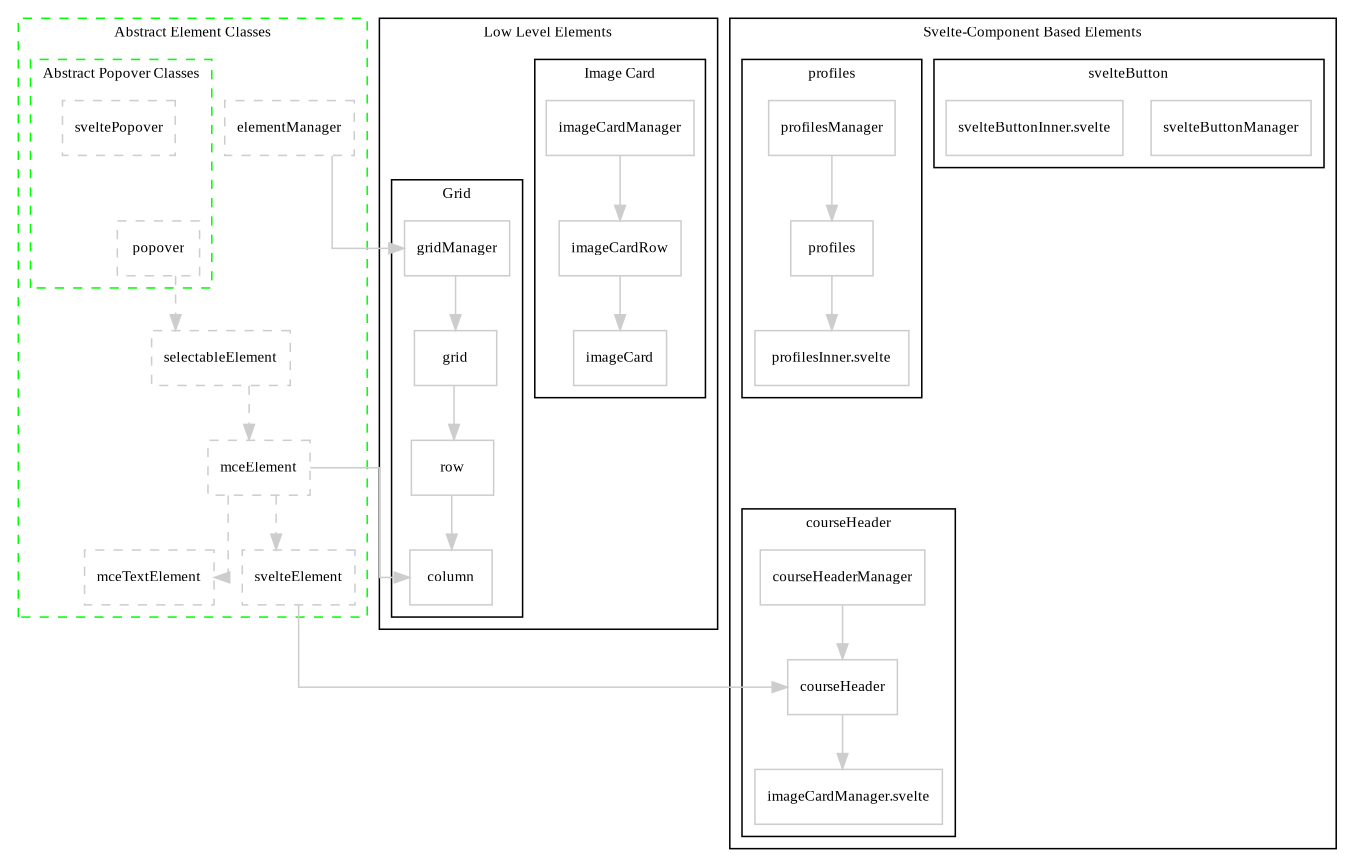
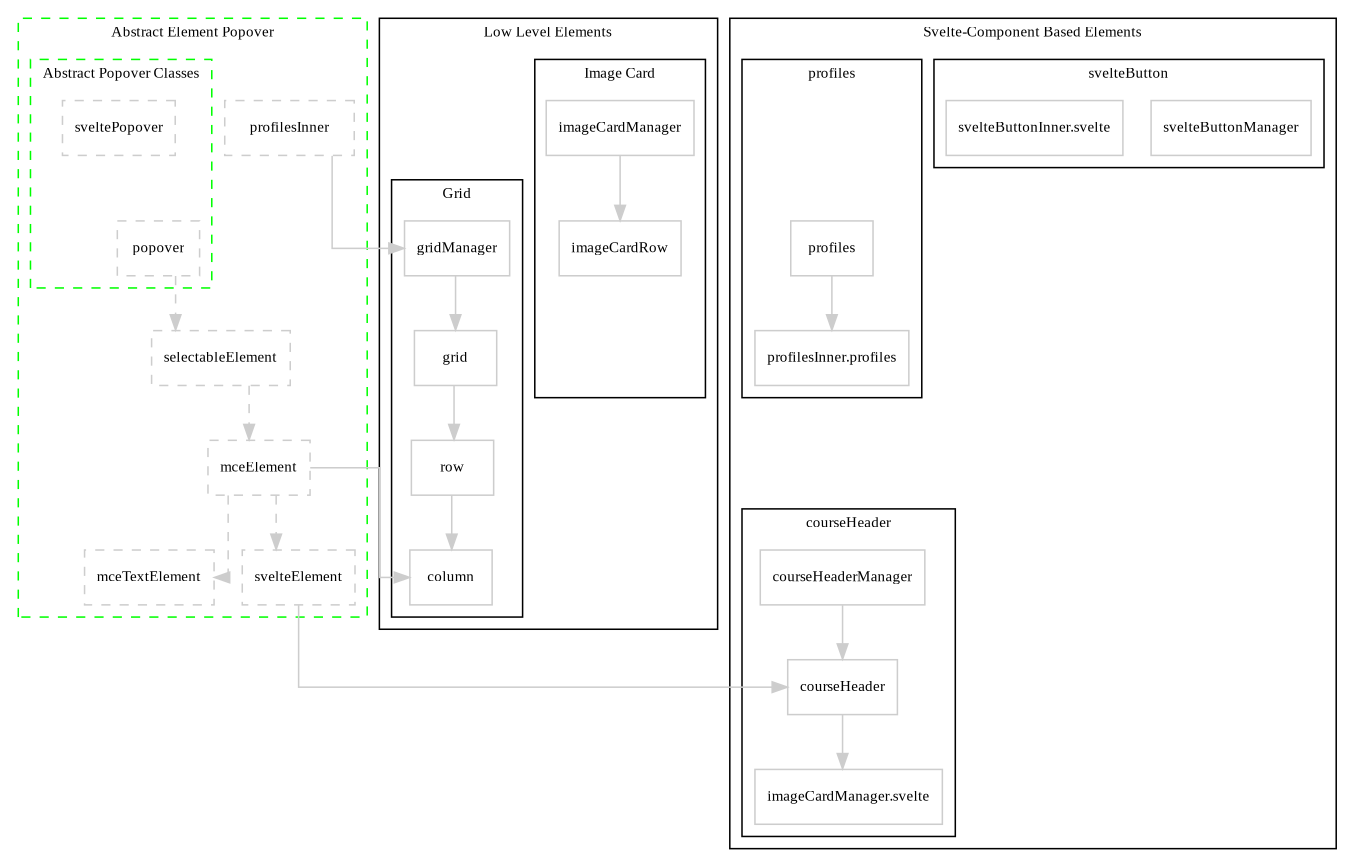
(193, 33) -> (193, 33)
(289, 128) -> (289, 128)
(832, 128) -> none
(620, 358) -> none
(832, 358) -> (832, 358)
